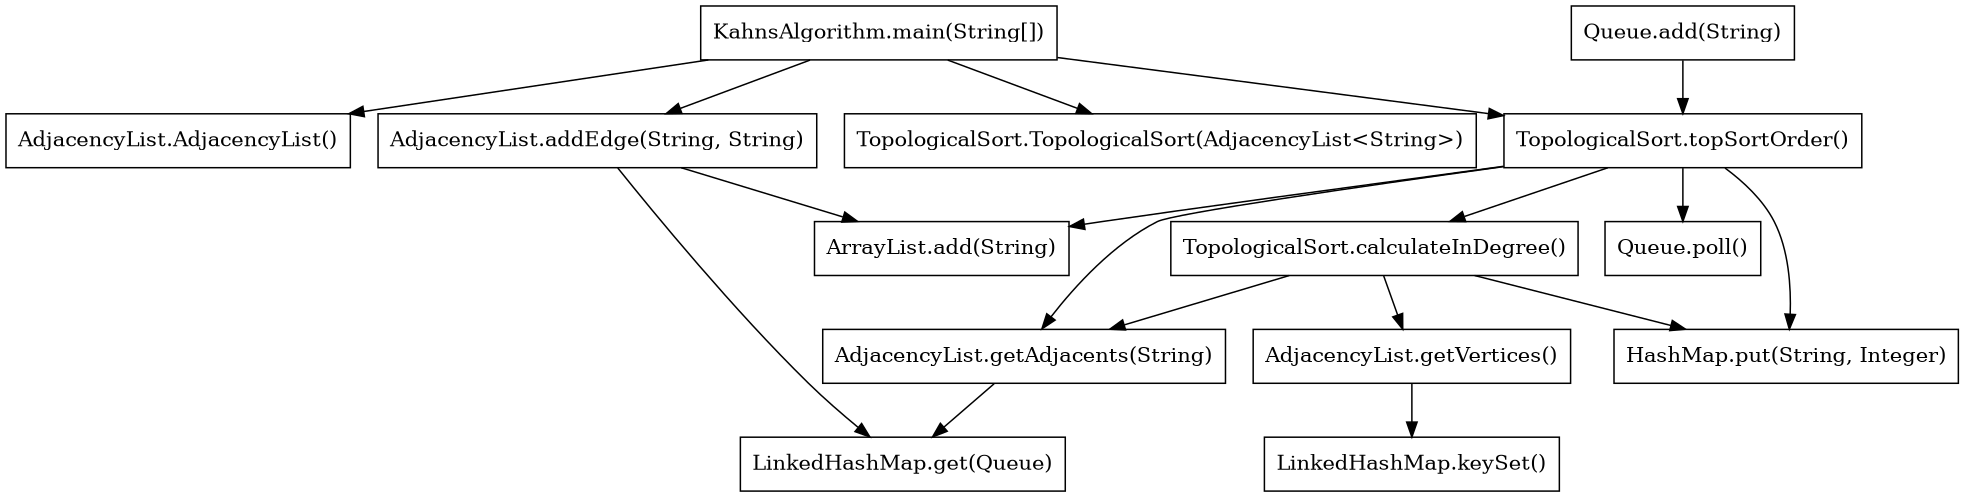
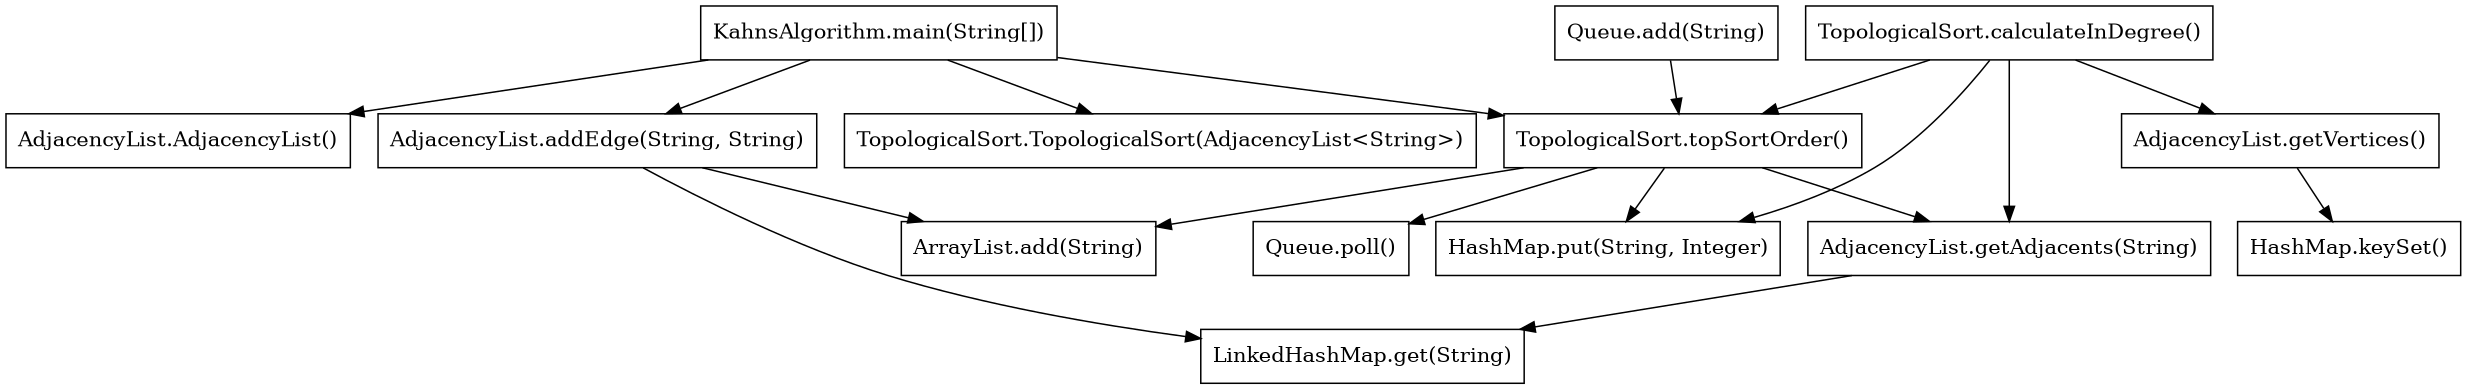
(1536, 192) -> (1854, 84)
(903, 464) -> (1362, 356)
(1412, 464) -> (2349, 249)
